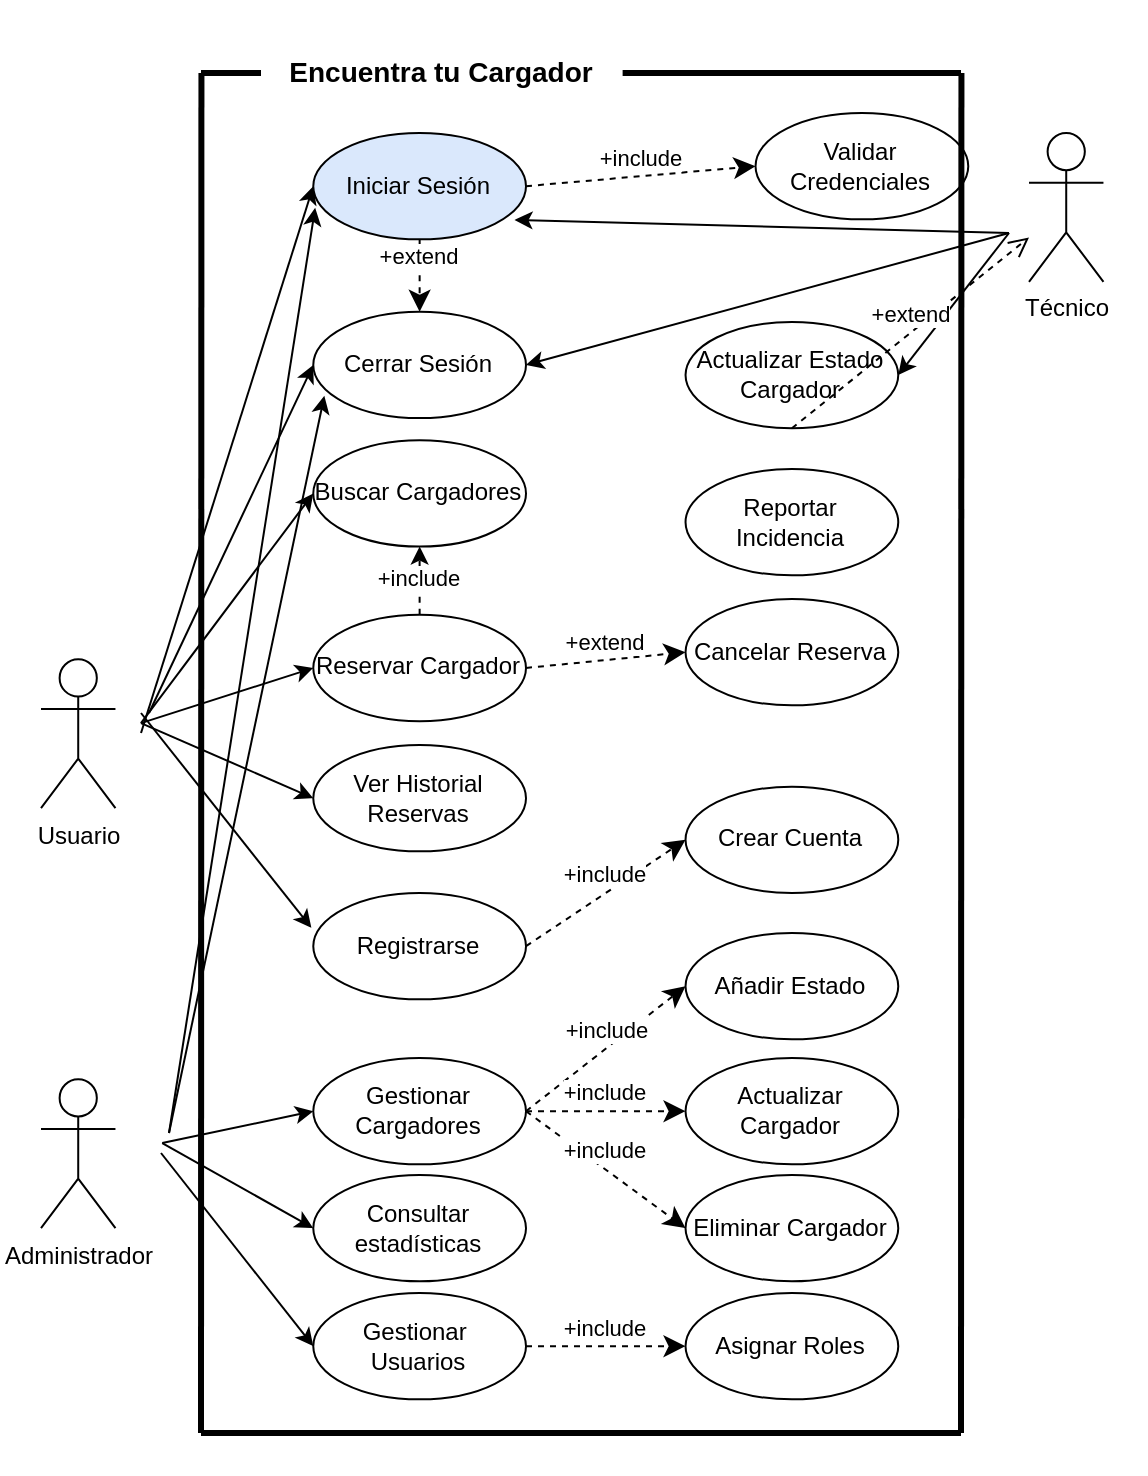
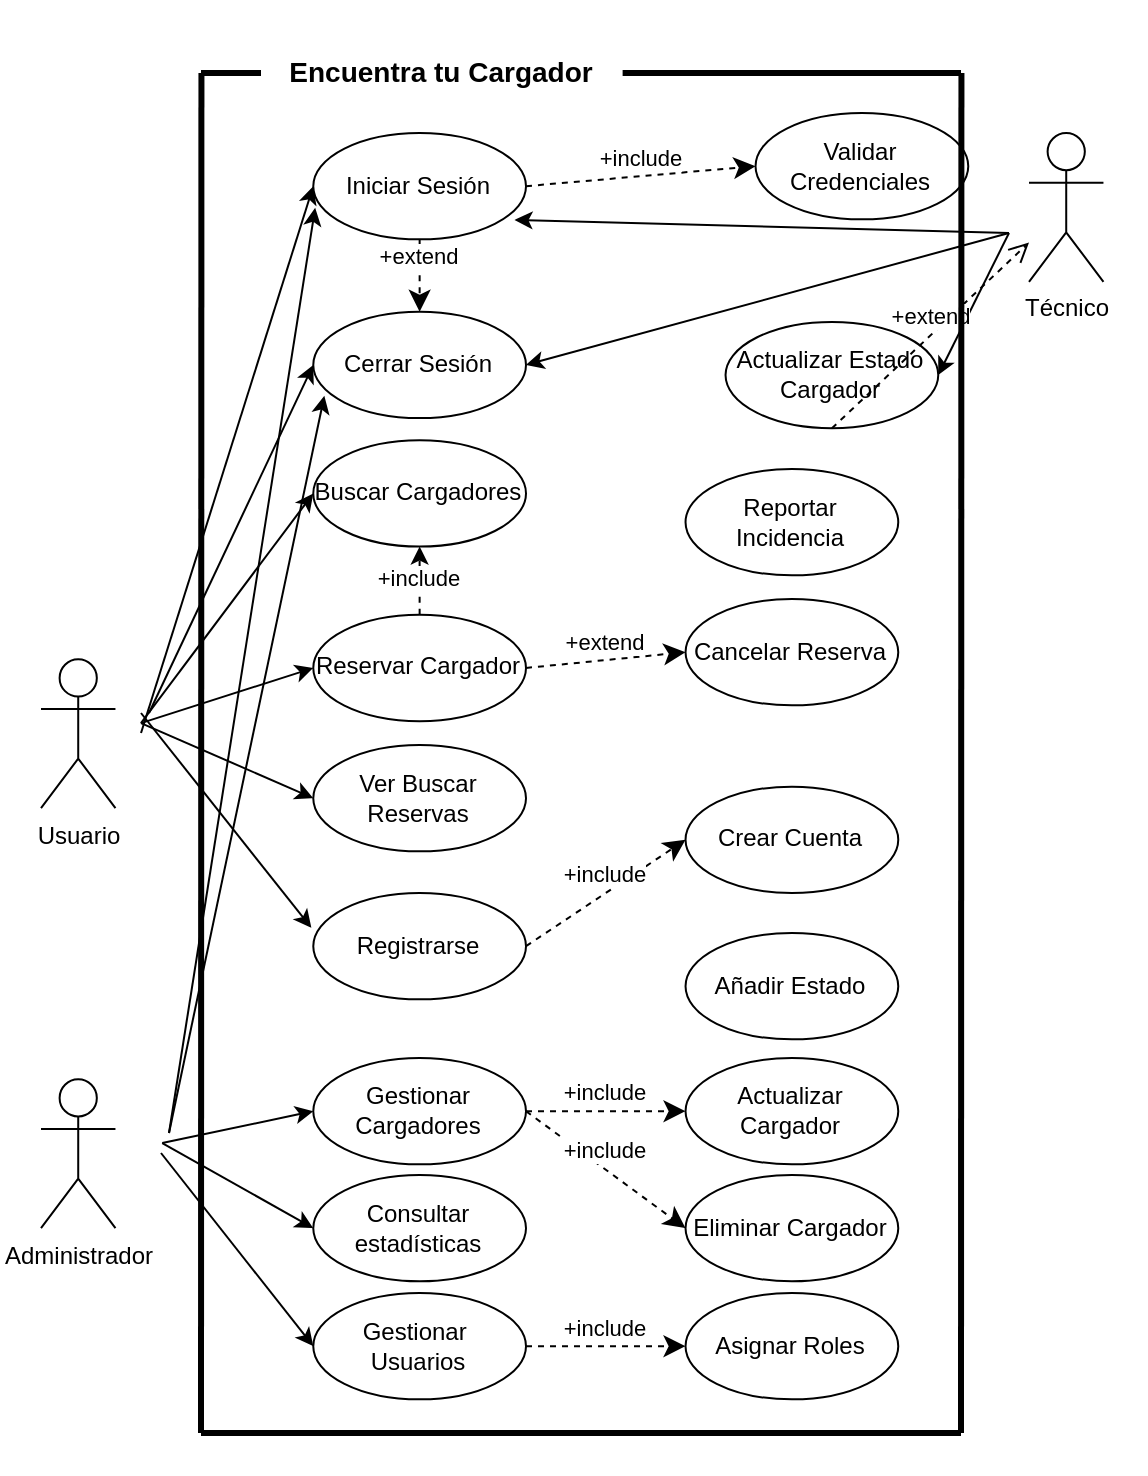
(420, 186) -> (420, 186)
(792, 375) -> (832, 375)
(419, 799) -> (419, 799)
(584, 1066) -> none
